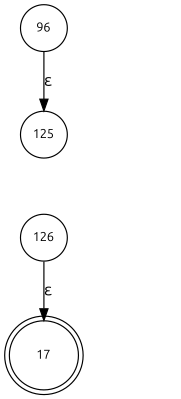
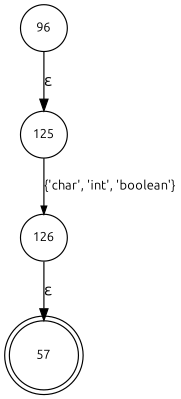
none -> (44, 182)
(44, 355) -> (44, 355)
